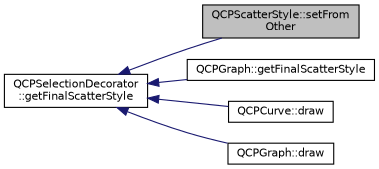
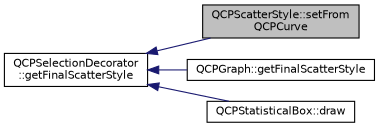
(281, 21) -> (281, 21)
(281, 112) -> none
(281, 154) -> (281, 112)
